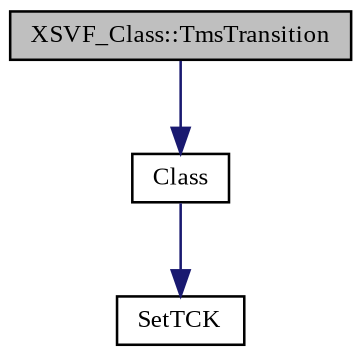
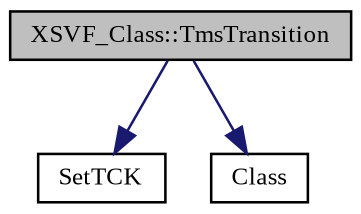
(181, 237) -> (147, 96)
